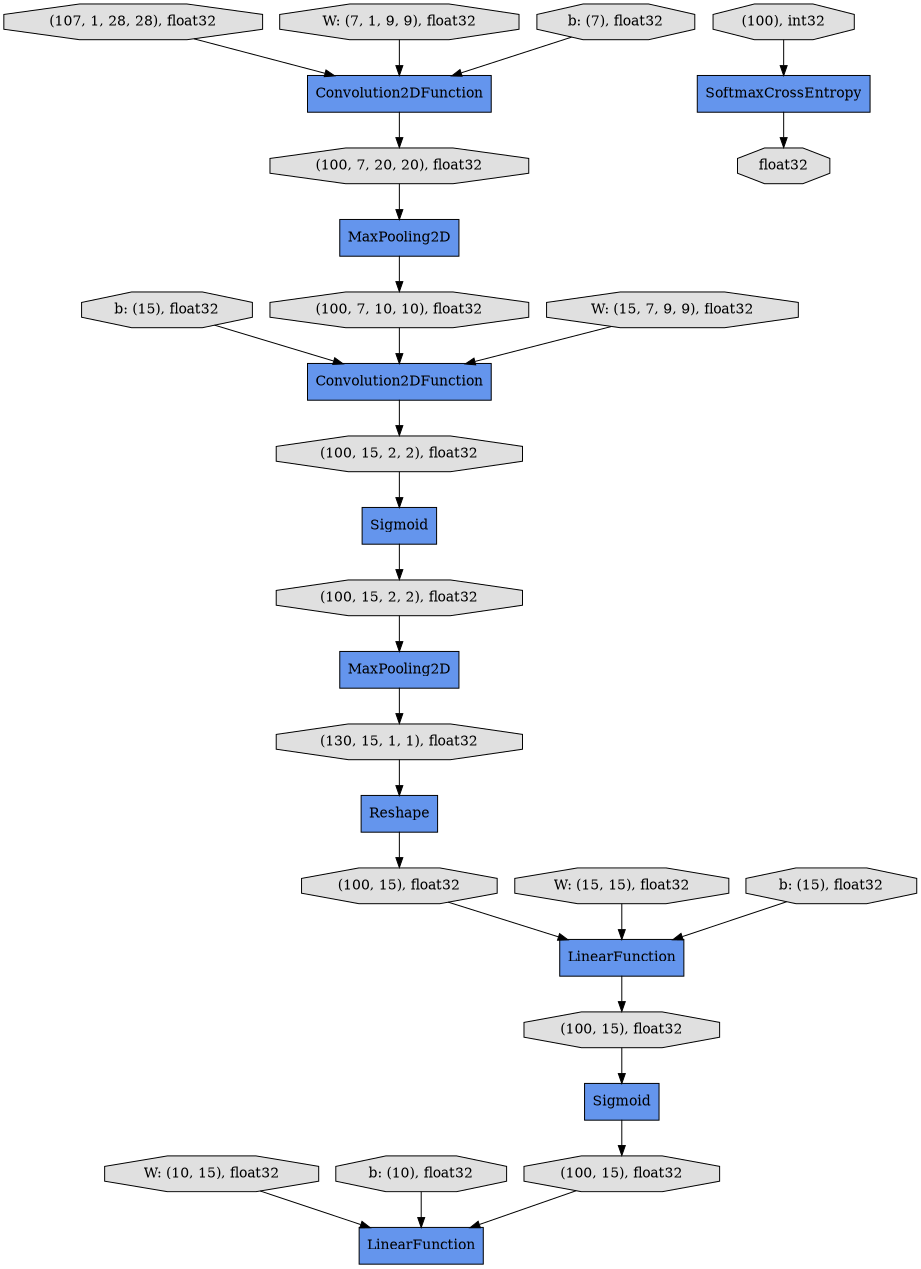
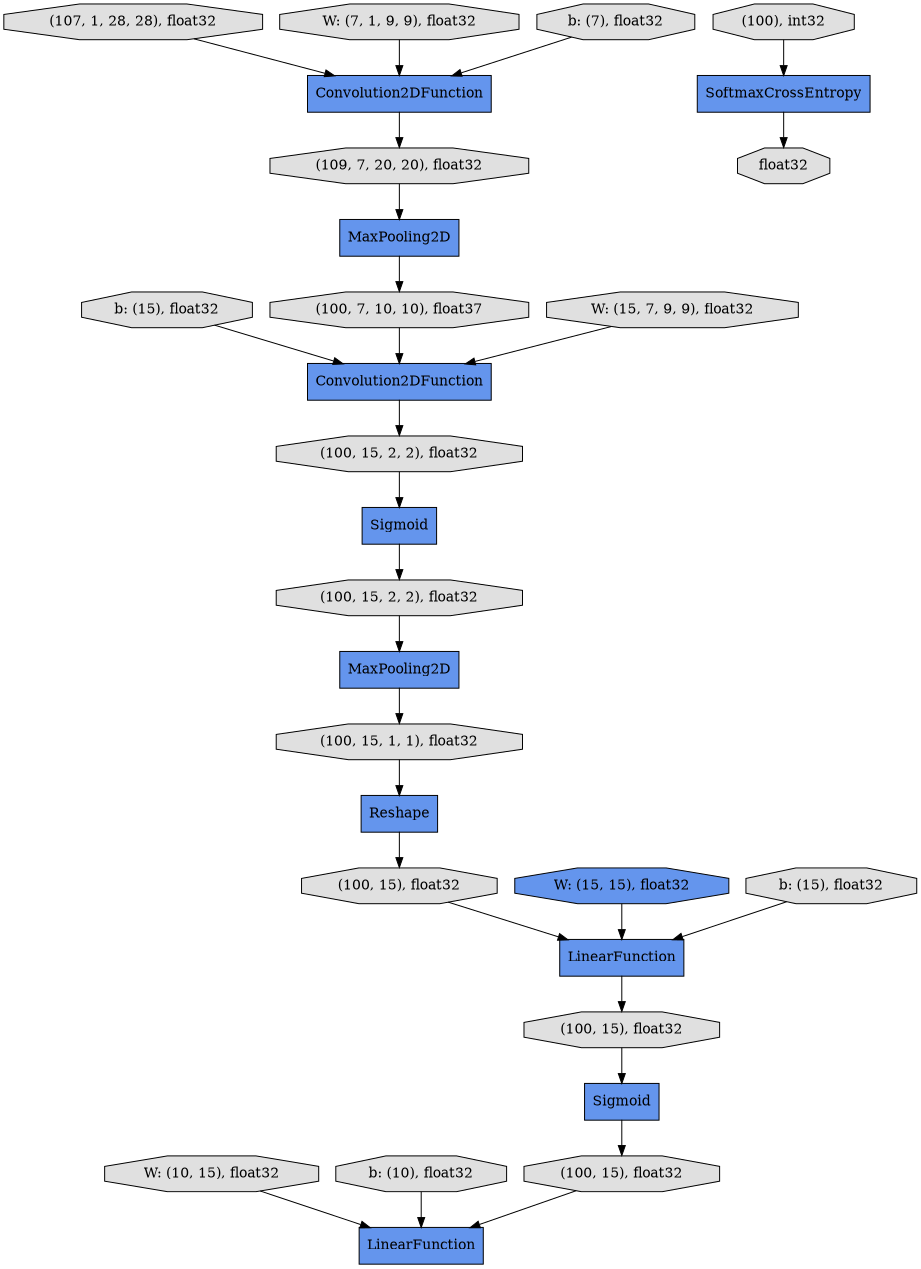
(399, 166) -> (399, 166)
(399, 310) -> (399, 310)
(399, 742) -> (399, 742)
(622, 886) -> (622, 886)
